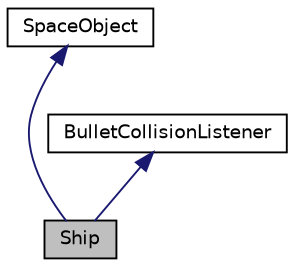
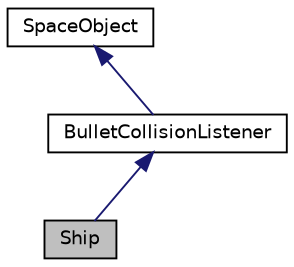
(30, 143) -> (130, 88)
